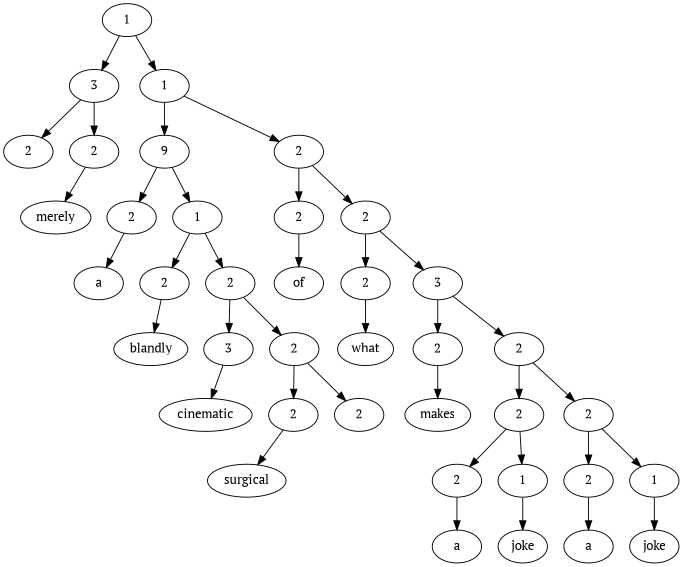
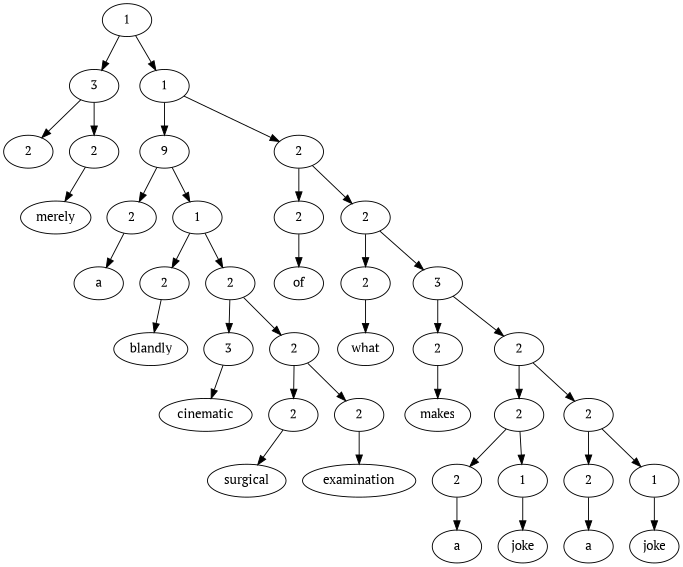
none -> (359, 481)
